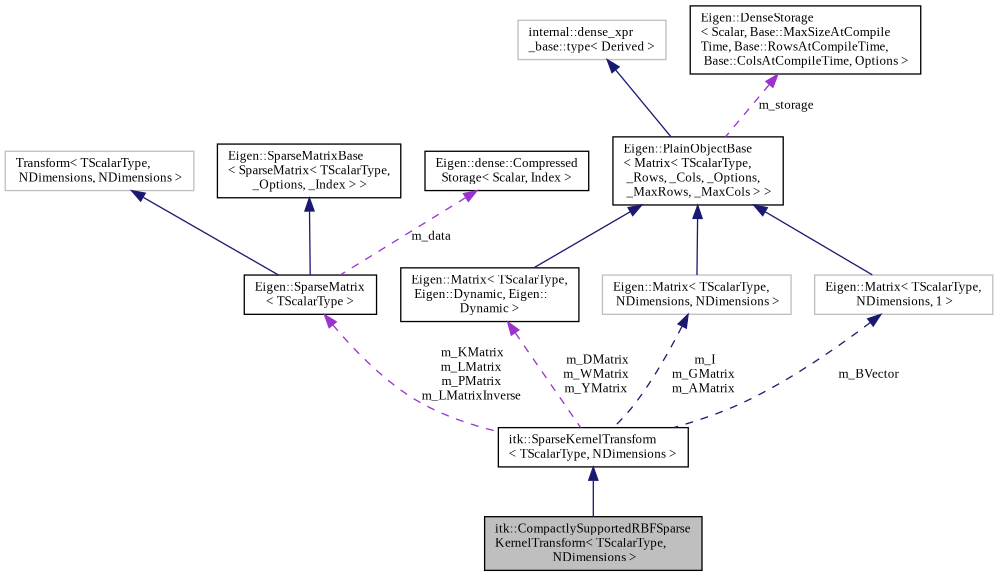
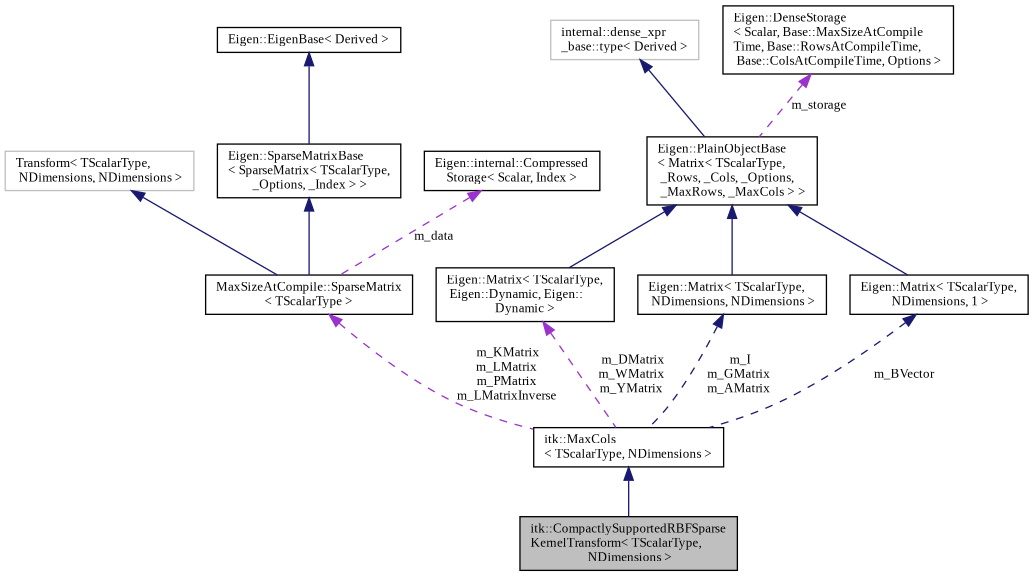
none -> (309, 40)
(507, 171) -> (512, 171)
(310, 295) -> (309, 295)
(697, 295) -> (732, 295)
(904, 295) -> (939, 295)
(593, 447) -> (629, 447)
